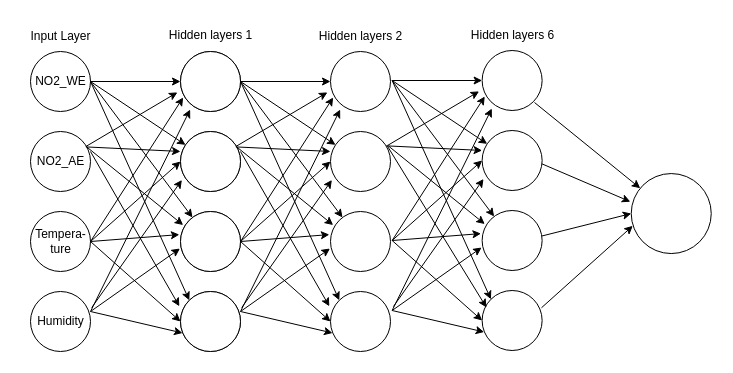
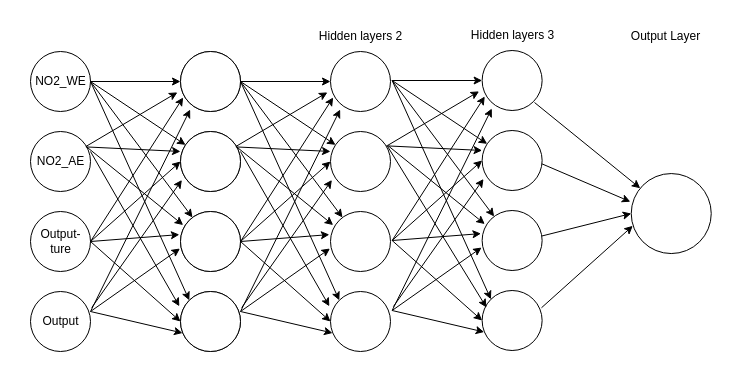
(211, 36) -> none
(513, 36) -> (513, 36)
(61, 37) -> none
none -> (666, 37)
(61, 242) -> (61, 242)
(61, 322) -> (61, 322)
